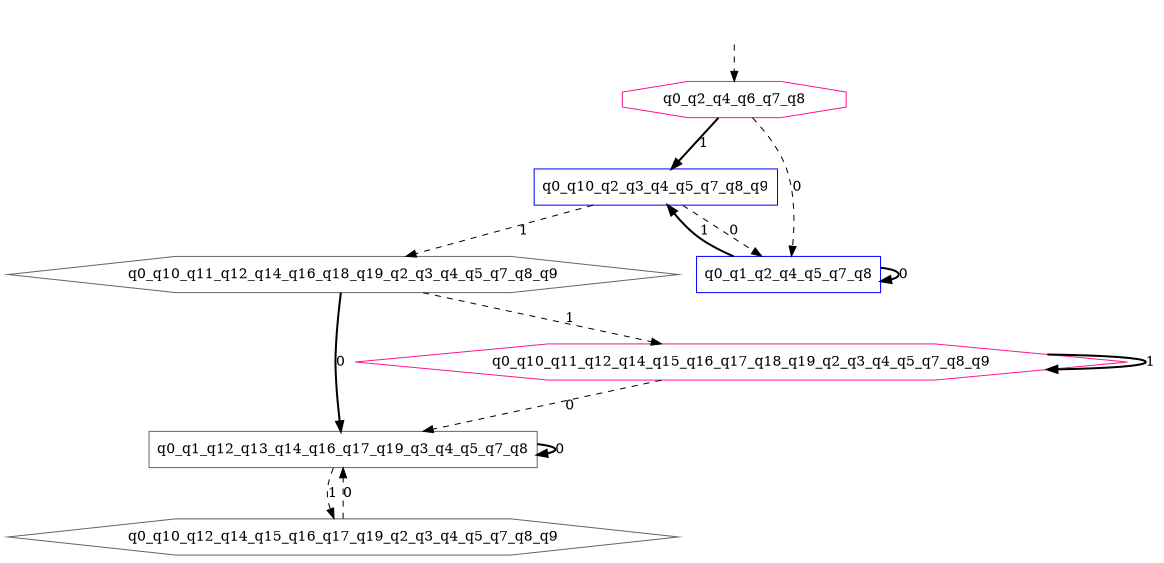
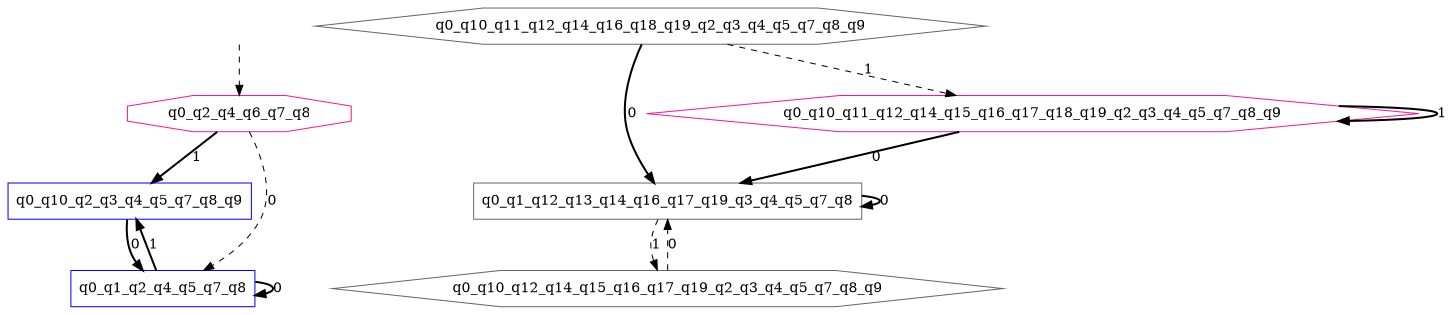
(718, 228) -> (128, 242)
(504, 229) -> none
(547, 405) -> (855, 156)
